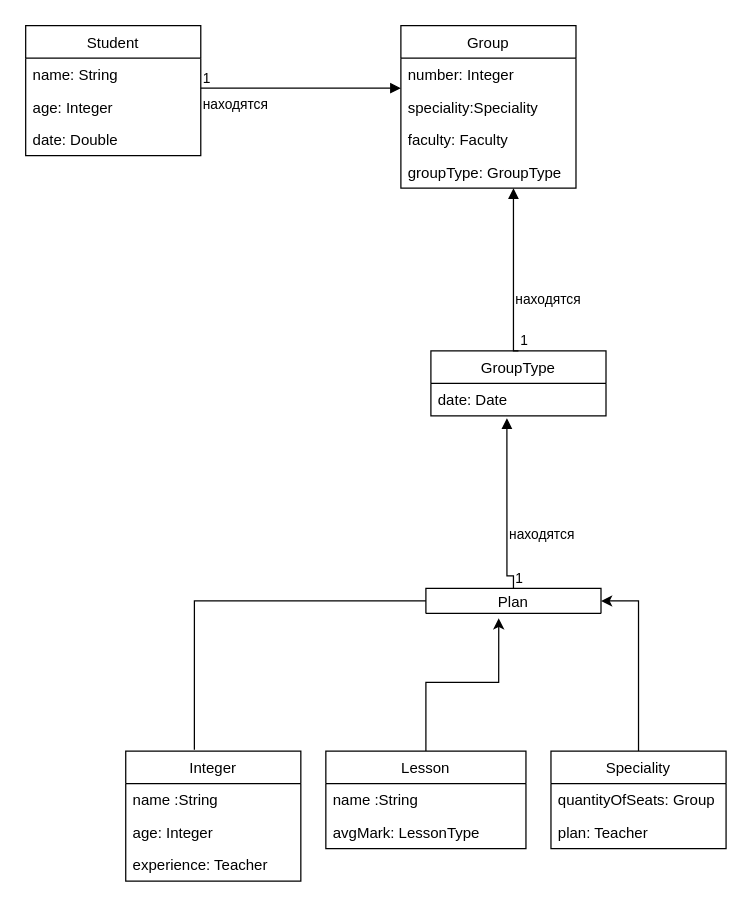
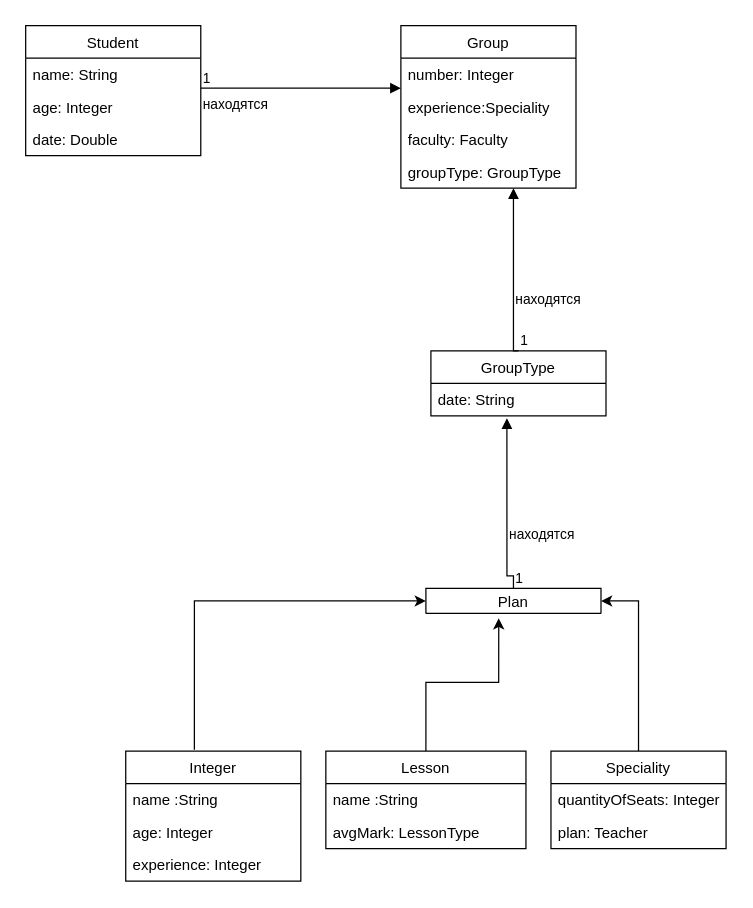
(482, 108) -> (486, 108)
(476, 400) -> (482, 400)
(418, 601) -> (416, 601)
(644, 800) -> (652, 800)
(206, 865) -> (206, 865)
